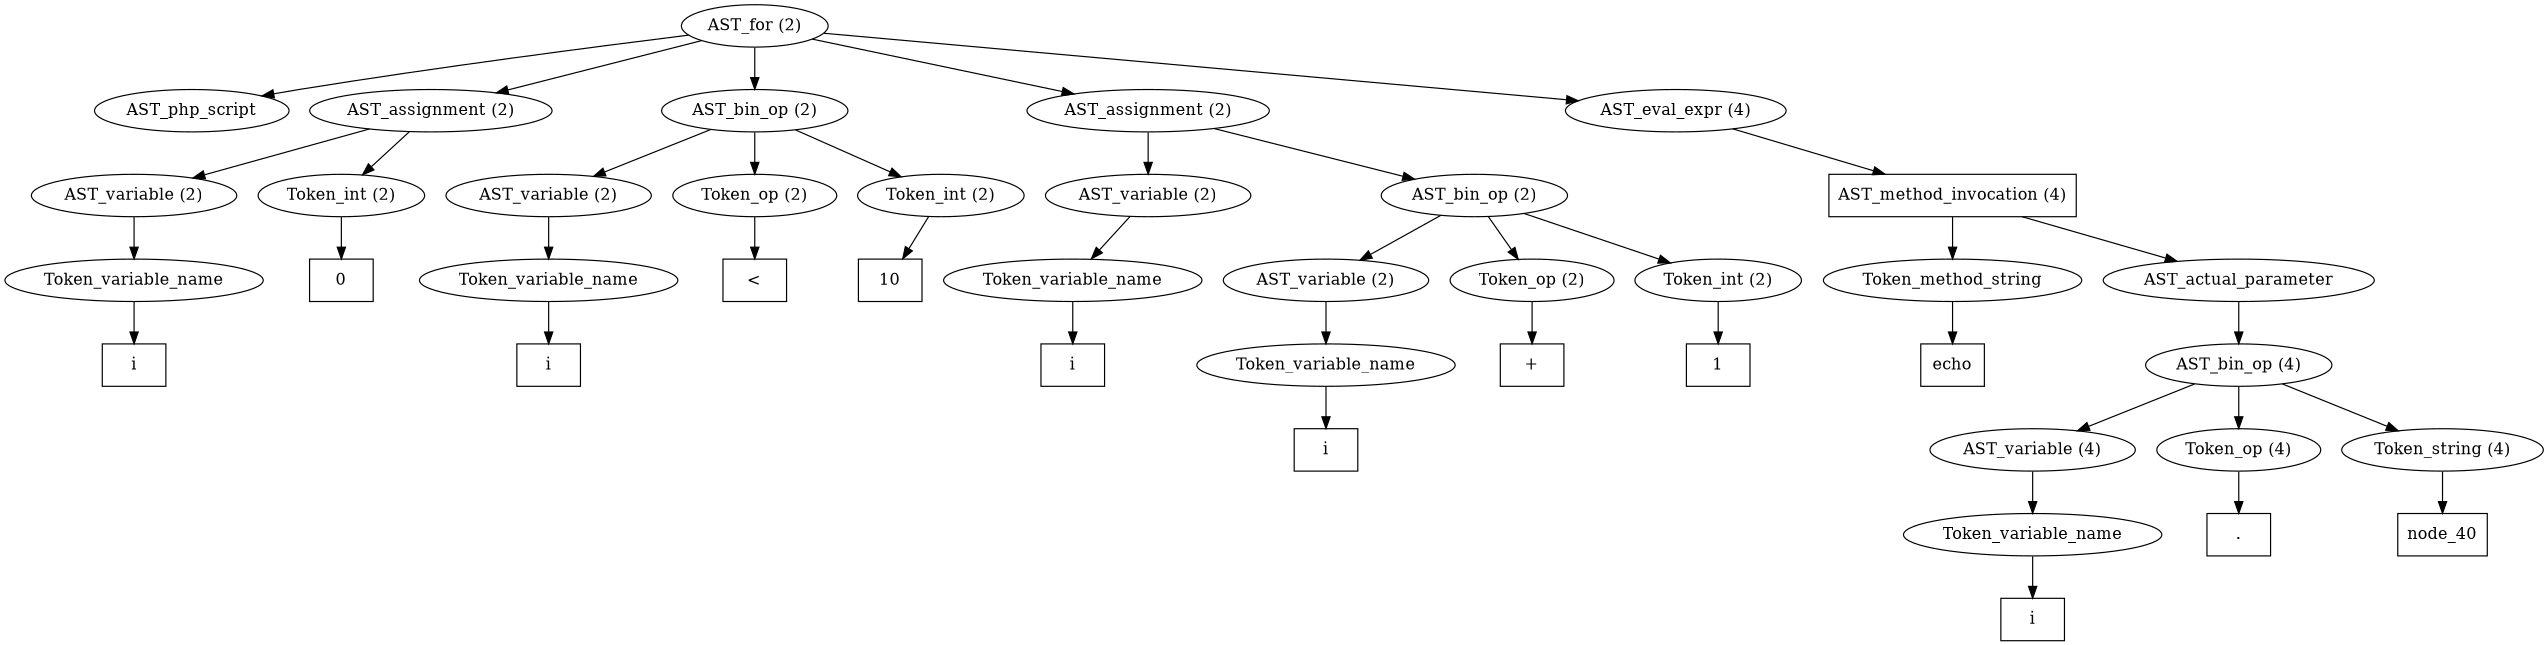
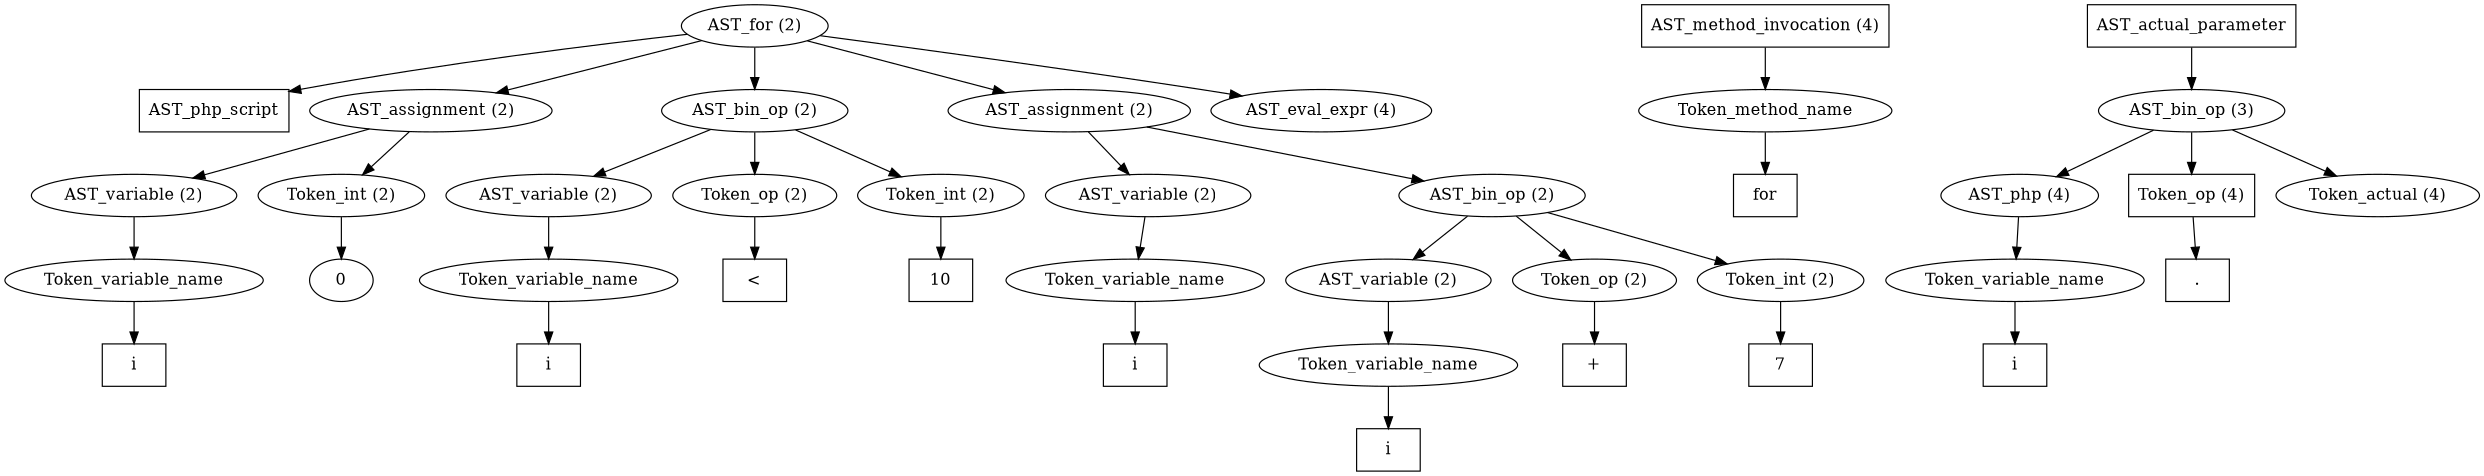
(192, 111) -> (214, 111)
(1803, 150) -> none
(2094, 237) -> none
(341, 280) -> (341, 280)
(1953, 280) -> (1765, 111)
(2239, 280) -> (2192, 26)
(1718, 365) -> (1781, 365)
(1953, 365) -> (1765, 196)
(2239, 365) -> (2192, 111)
(2033, 450) -> (2020, 196)
(2239, 450) -> (2192, 196)
(2442, 450) -> (2378, 196)
(2442, 535) -> none
